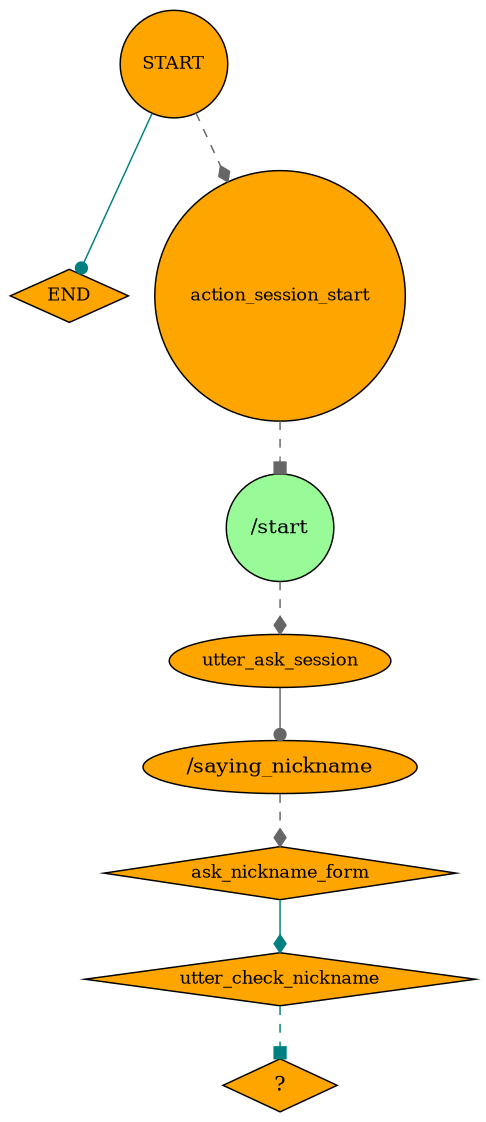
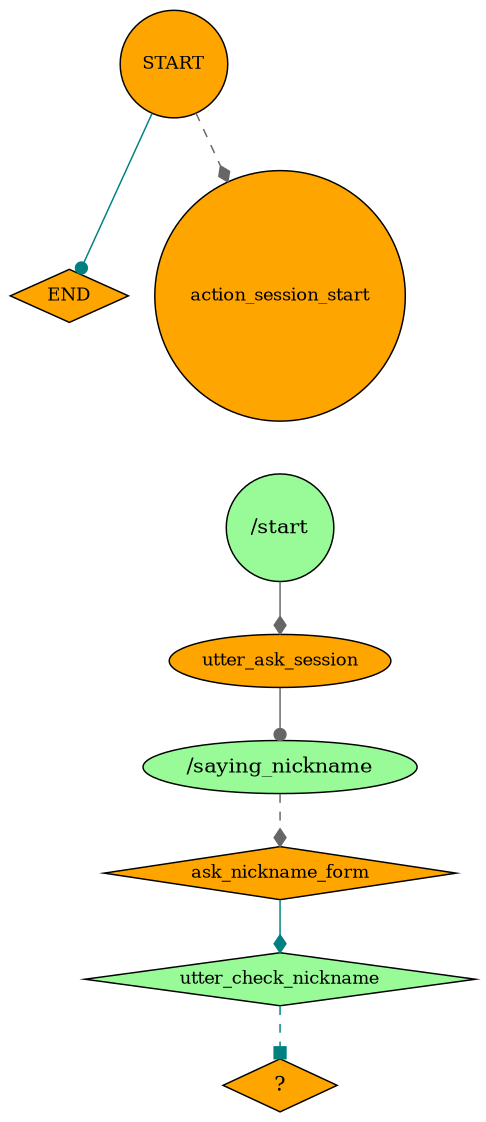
(280, 440) -> none
(280, 599) -> (280, 599)
(280, 767) -> (280, 767)
(280, 979) -> (280, 979)
